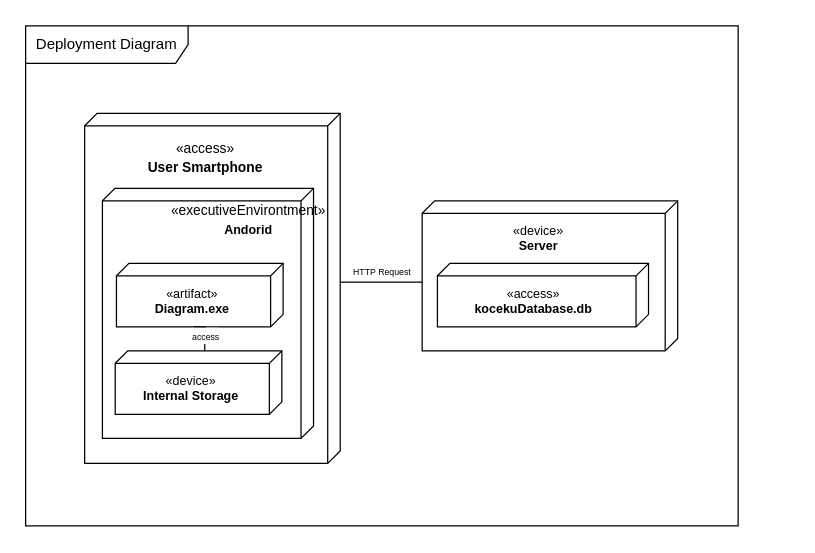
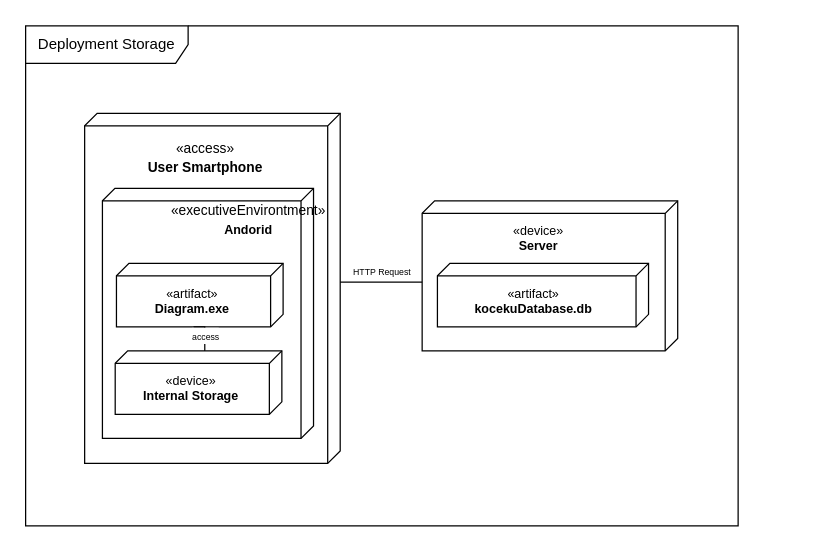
(107, 44) -> (107, 44)
(534, 301) -> (534, 301)
